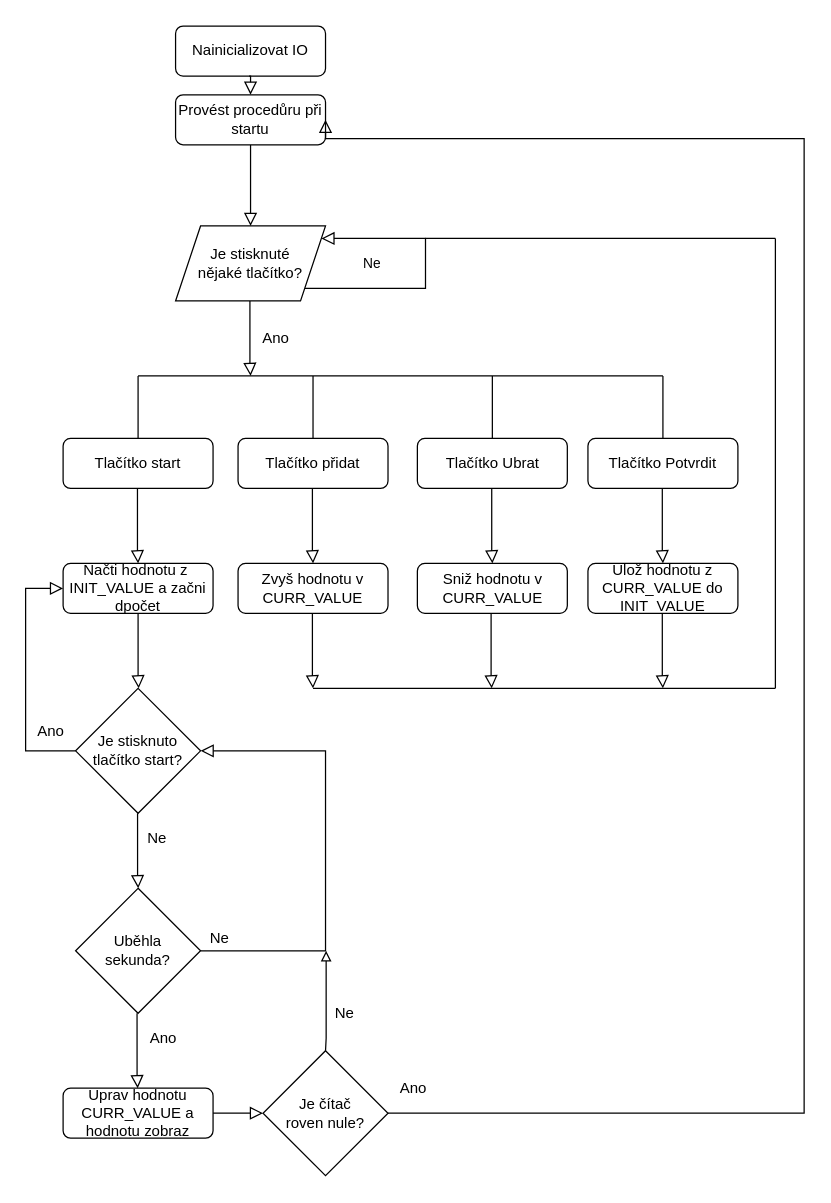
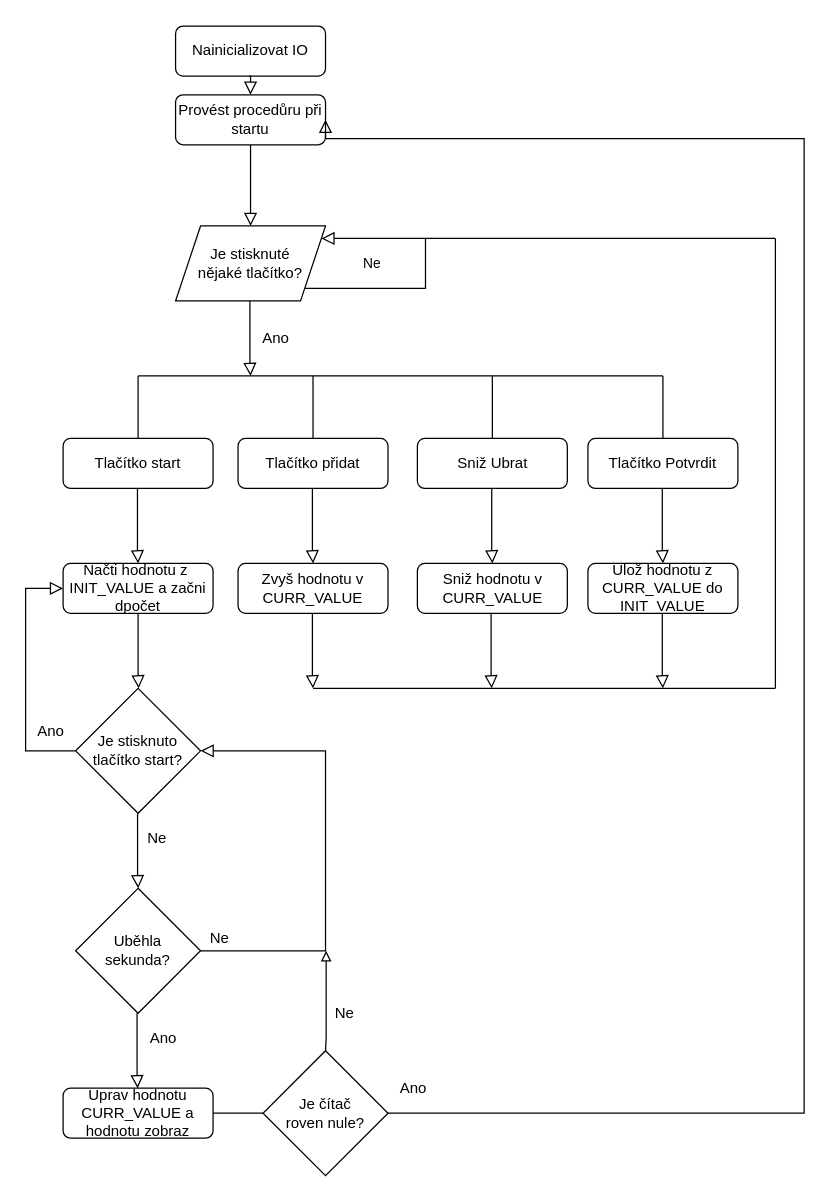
(493, 463) -> (493, 463)
(249, 1113) -> (254, 1113)
